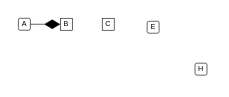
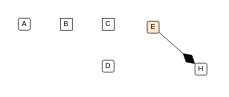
(43, 24) -> none
(153, 27) -> (153, 27)
none -> (171, 43)
none -> (108, 66)
